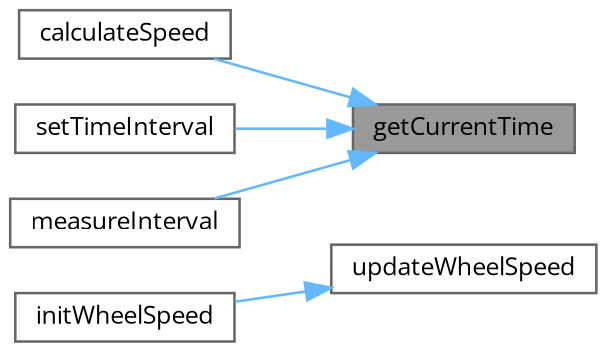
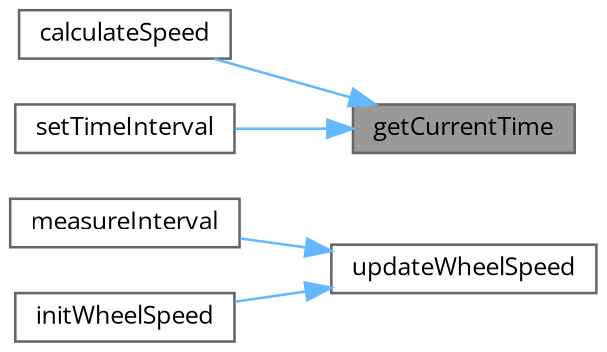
(282, 179) -> (273, 243)
